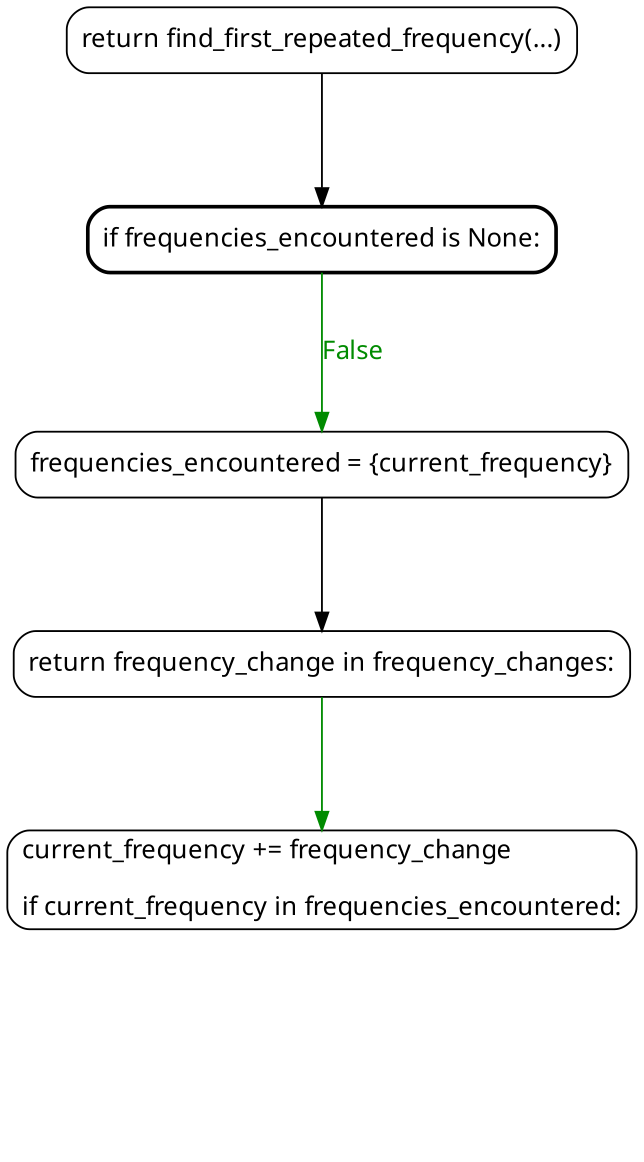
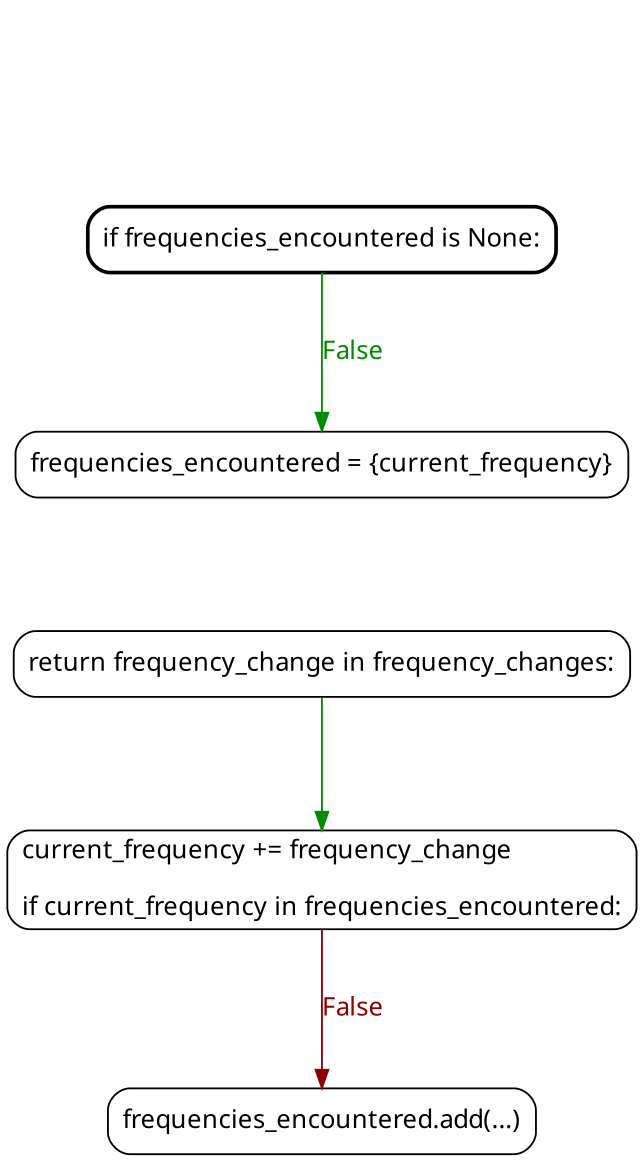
(322, 40) -> none
(322, 555) -> none
none -> (322, 1121)
